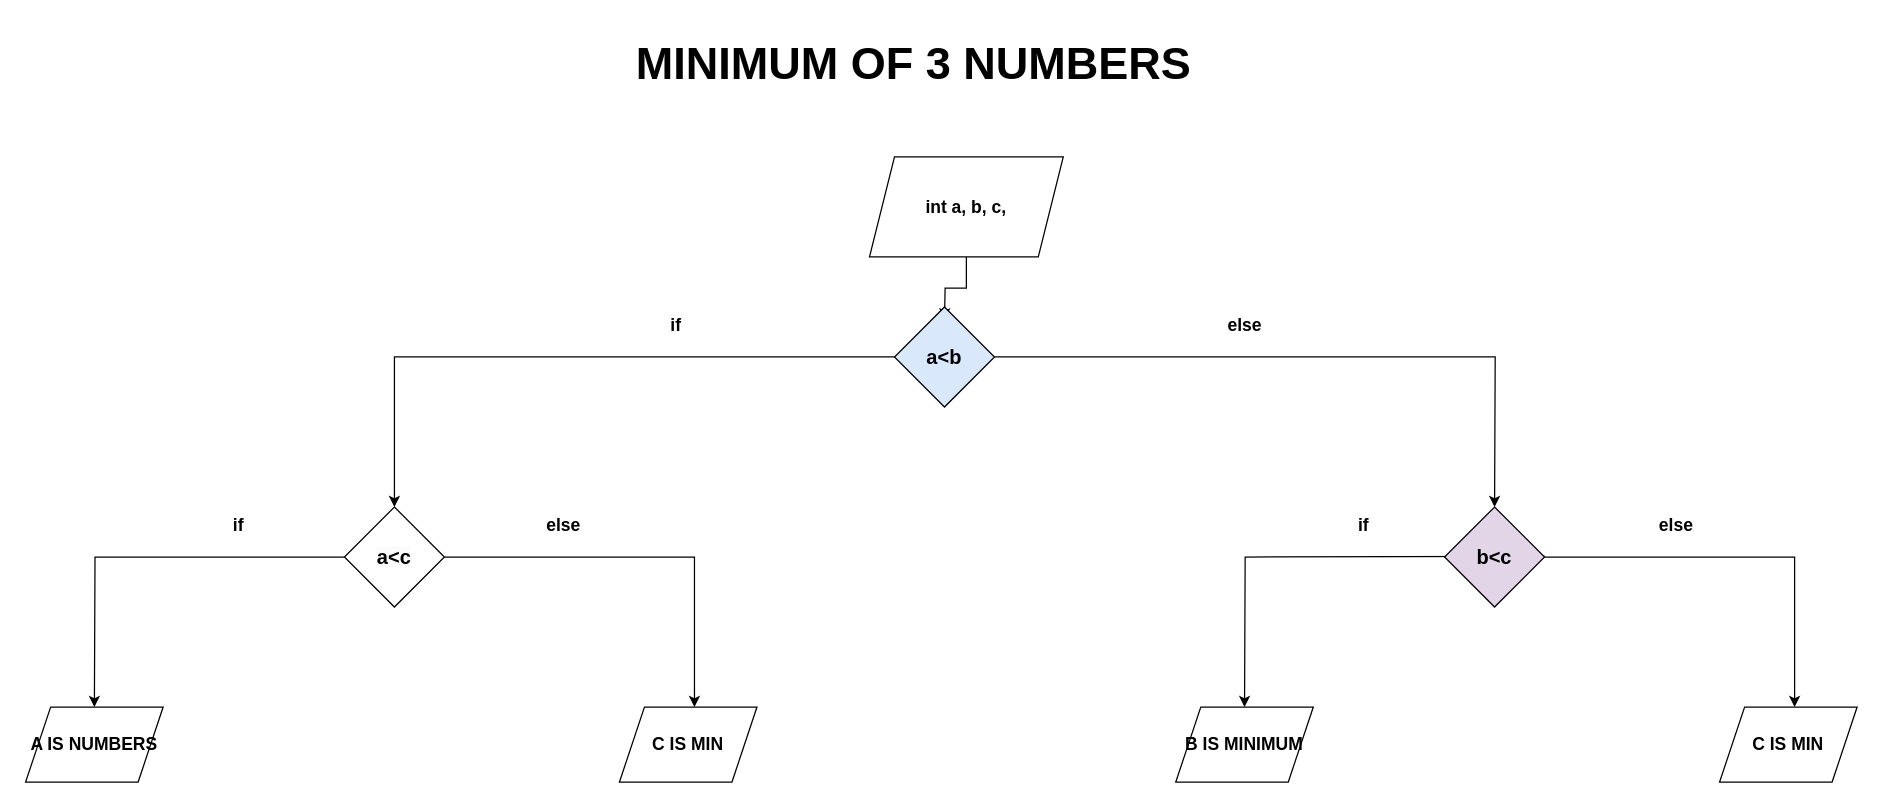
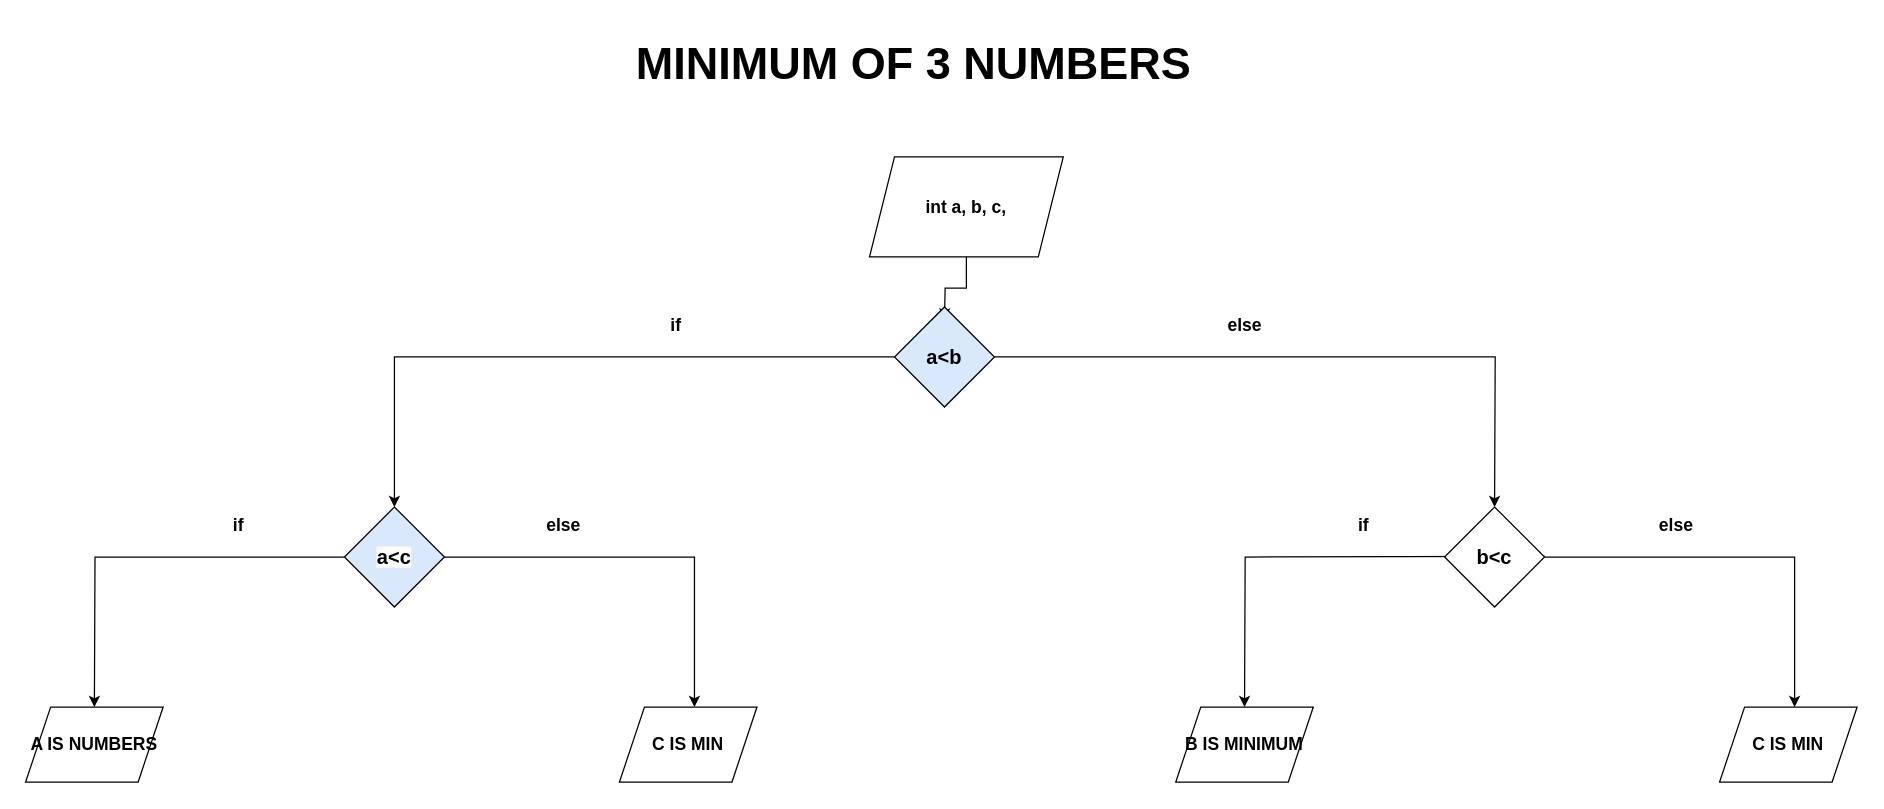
(394, 557) -> (394, 557)
(1494, 557) -> (1494, 557)
